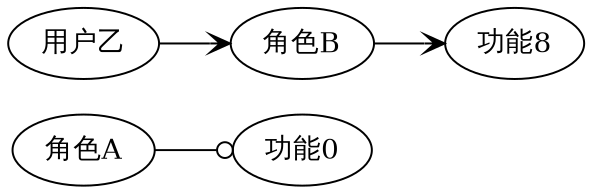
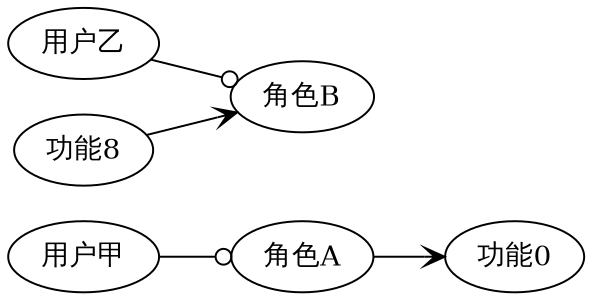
(185, 43) -> (186, 68)
(399, 43) -> (182, 126)
(186, 150) -> (399, 257)
none -> (84, 257)
